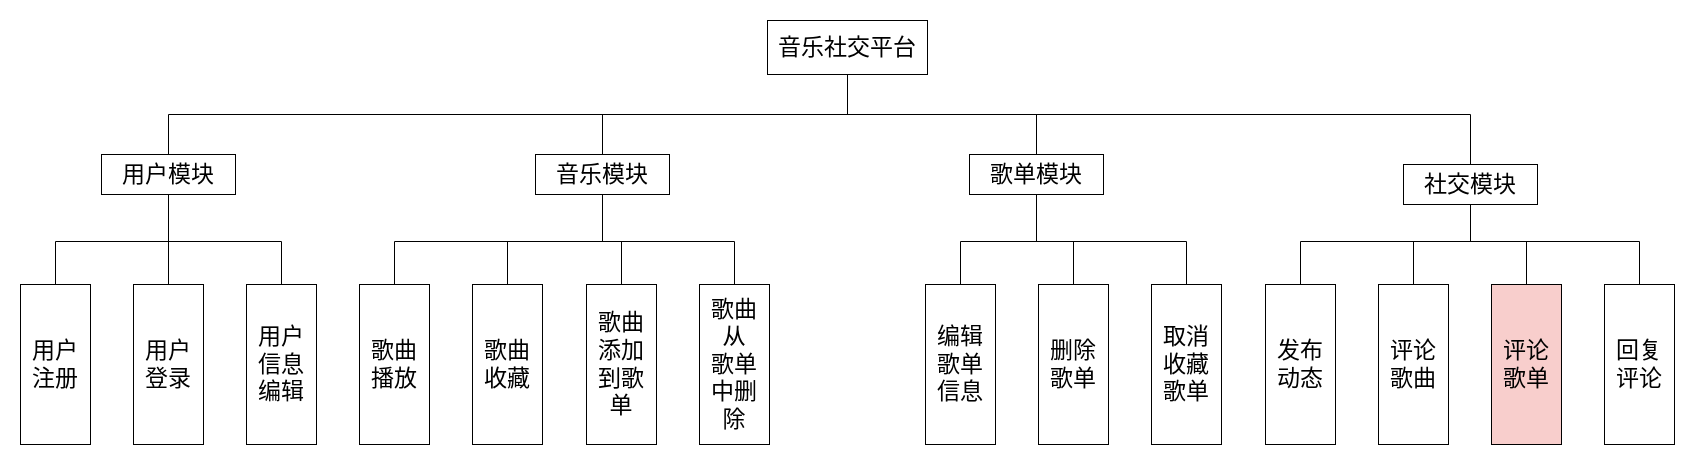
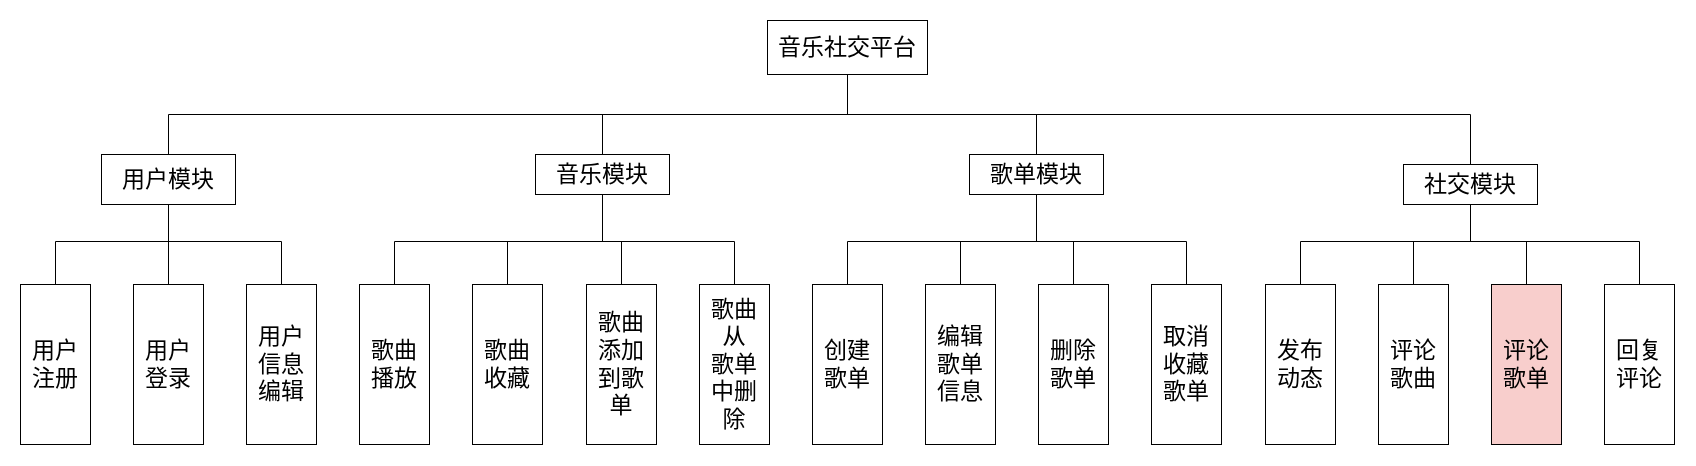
(169, 175) -> (169, 180)
none -> (882, 242)
none -> (848, 365)
